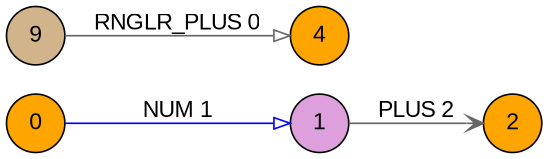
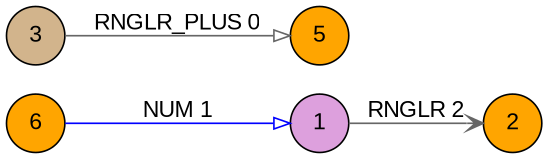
(36, 36) -> (36, 36)
(320, 36) -> (320, 36)
(416, 111) -> (416, 111)
(36, 123) -> (36, 123)
